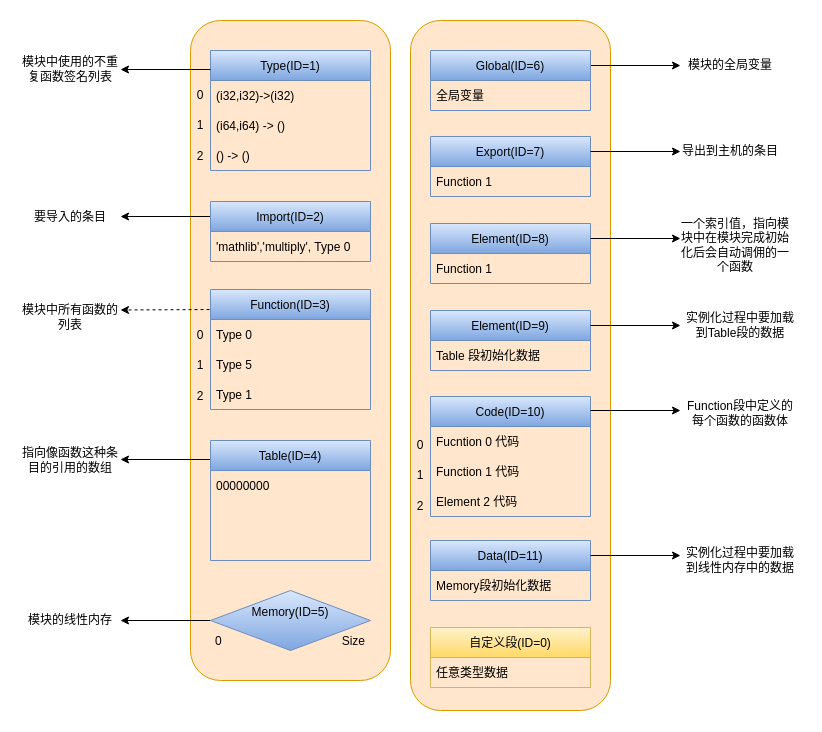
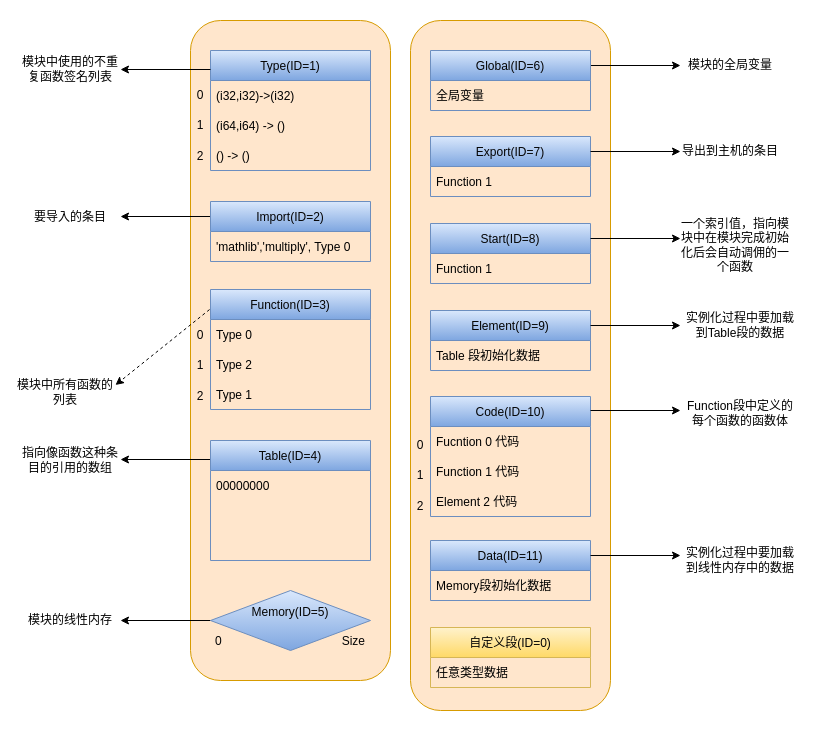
(510, 239) -> (510, 239)
(71, 318) -> (66, 393)
(235, 365) -> (235, 365)
